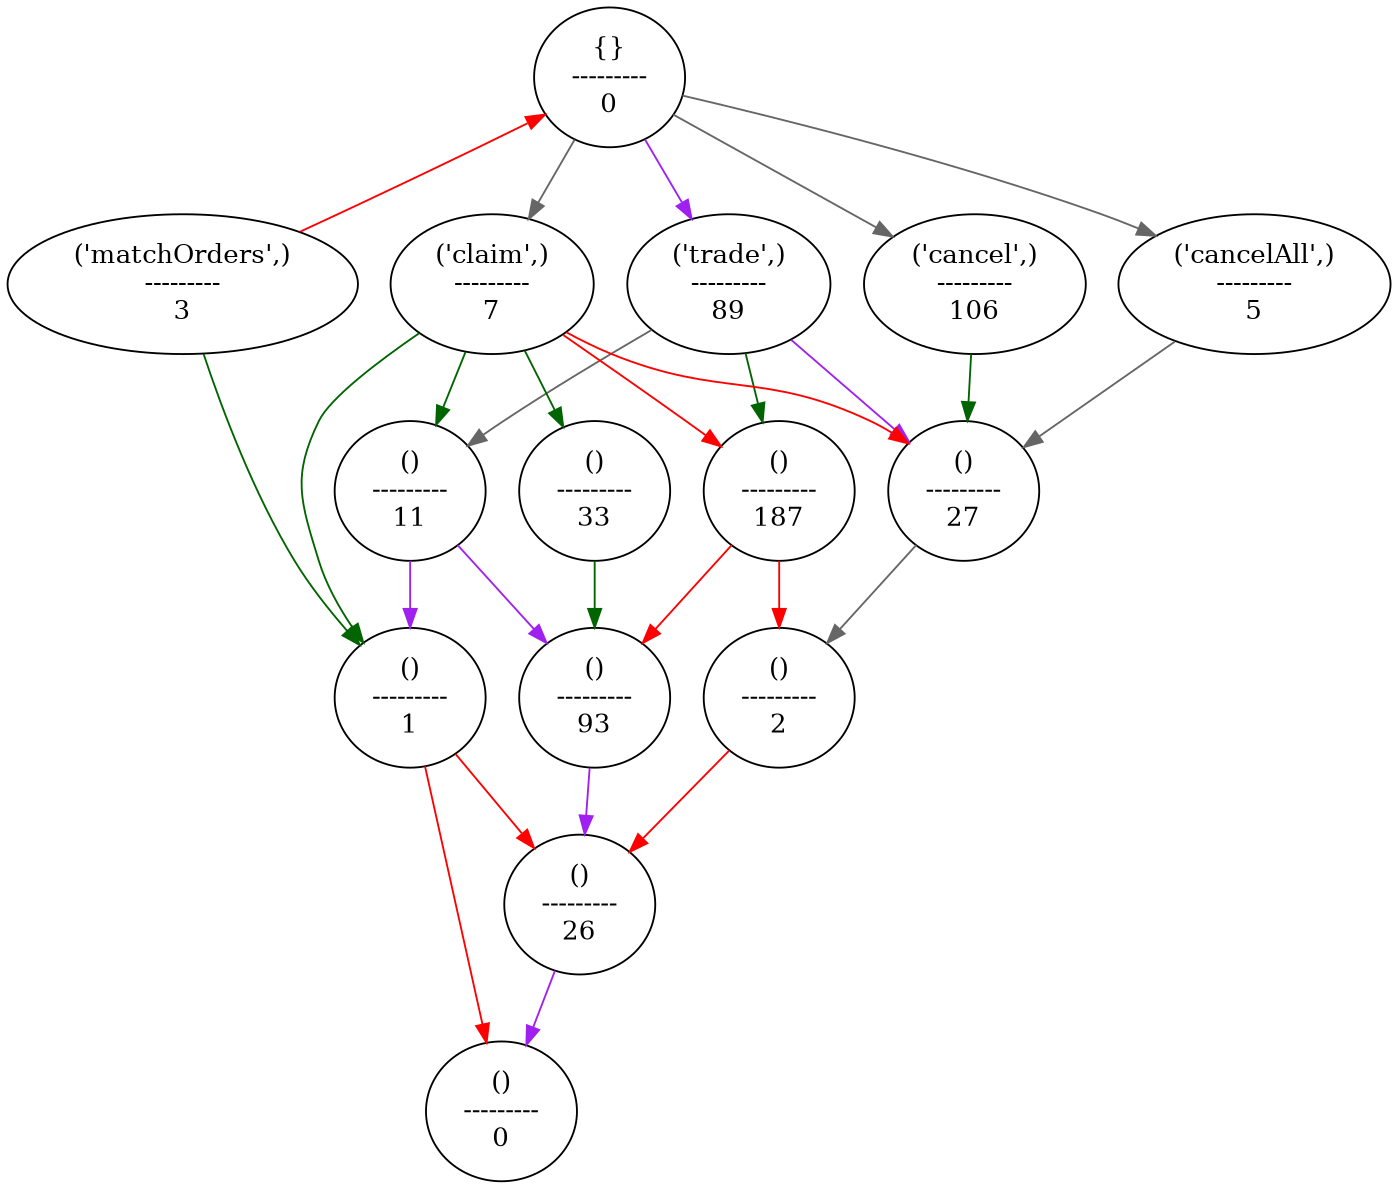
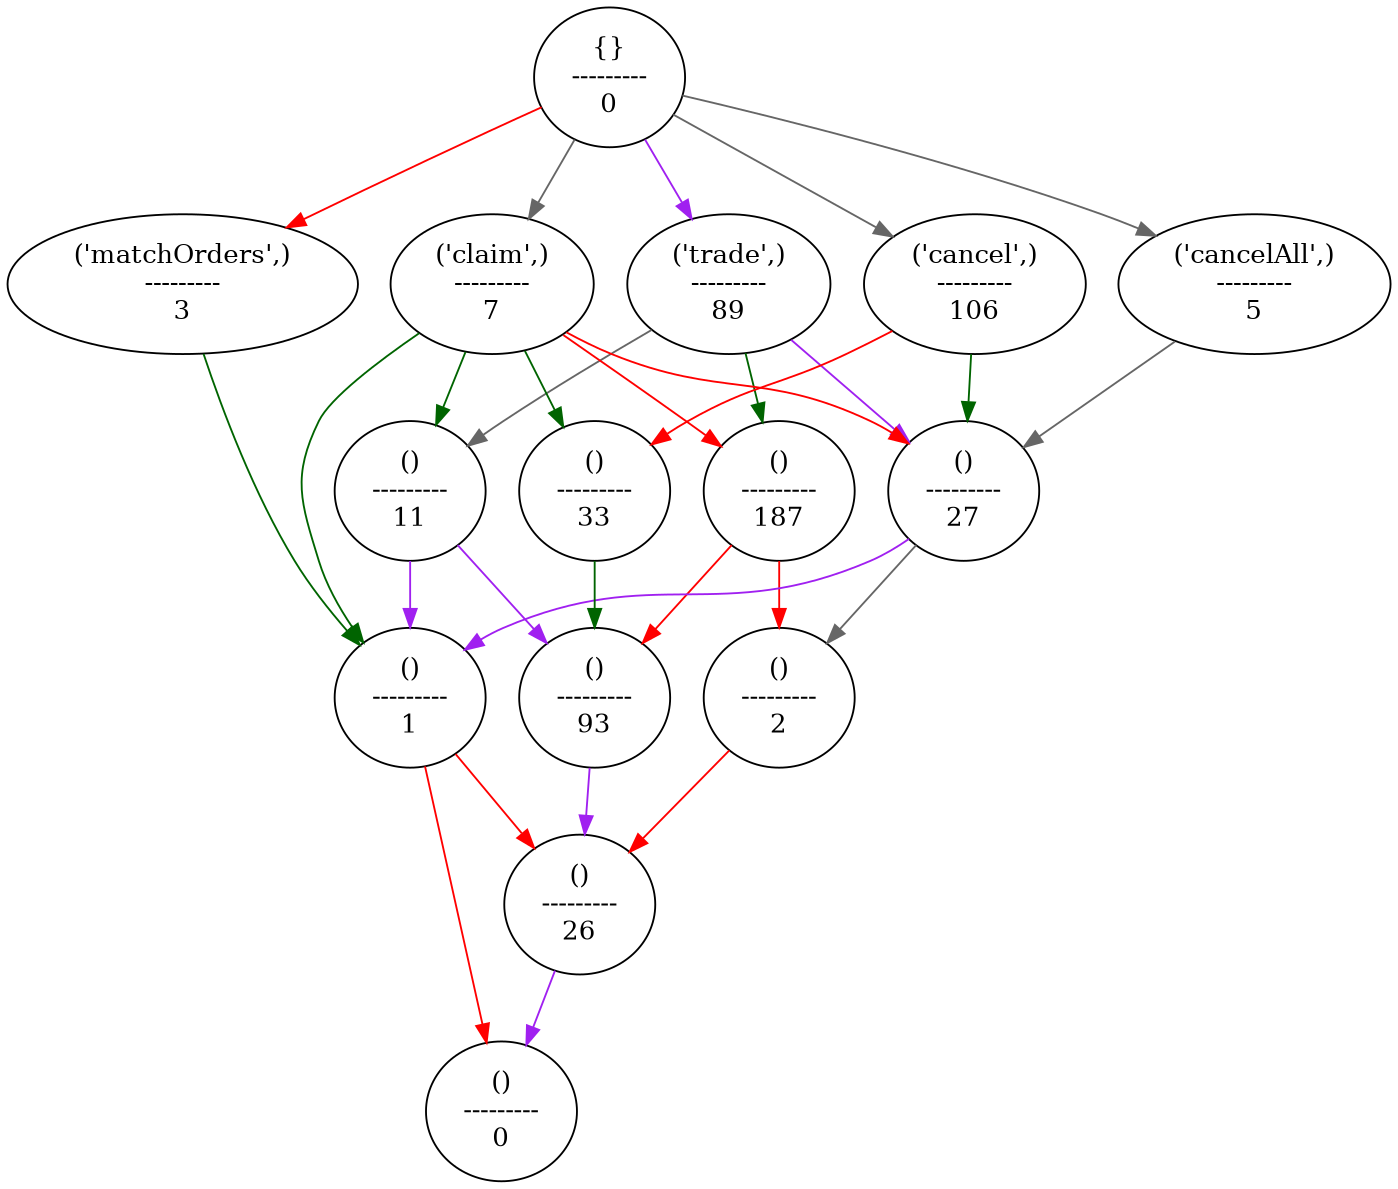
(414, 178) -> (422, 162)
none -> (785, 379)
none -> (707, 594)
